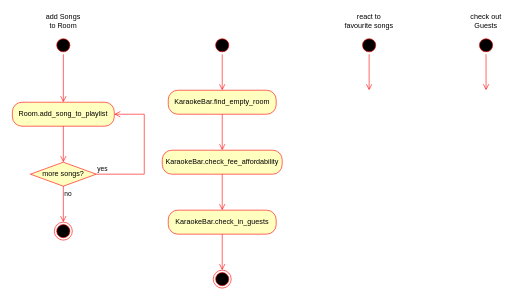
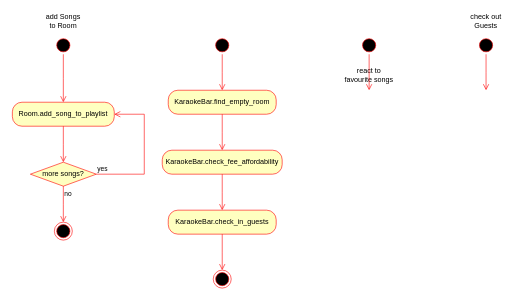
(369, 21) -> (369, 75)
